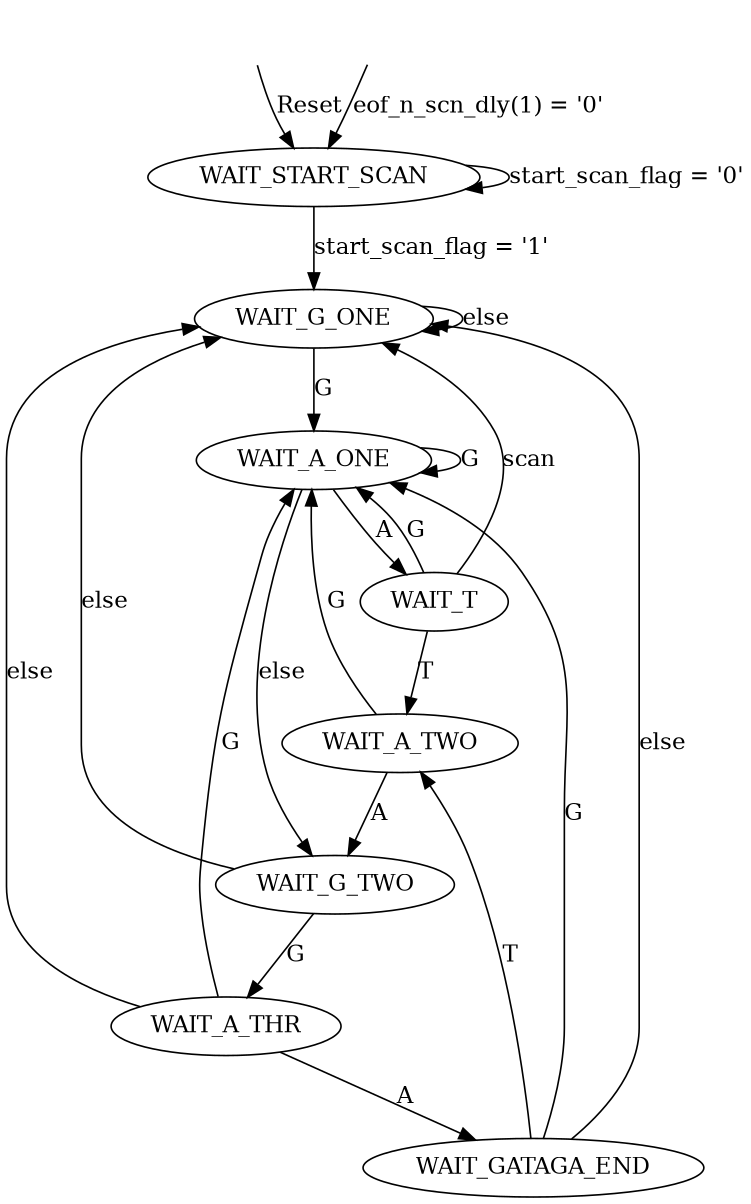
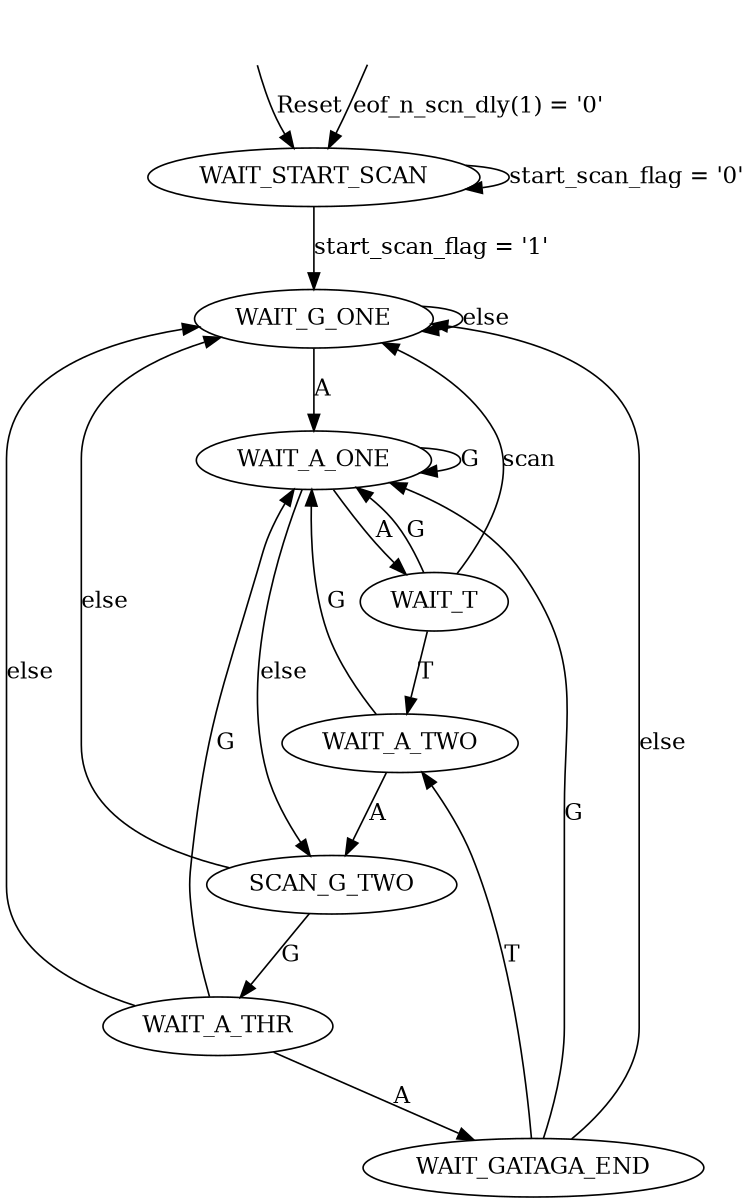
(324, 390) -> (322, 390)
(335, 885) -> (332, 885)
